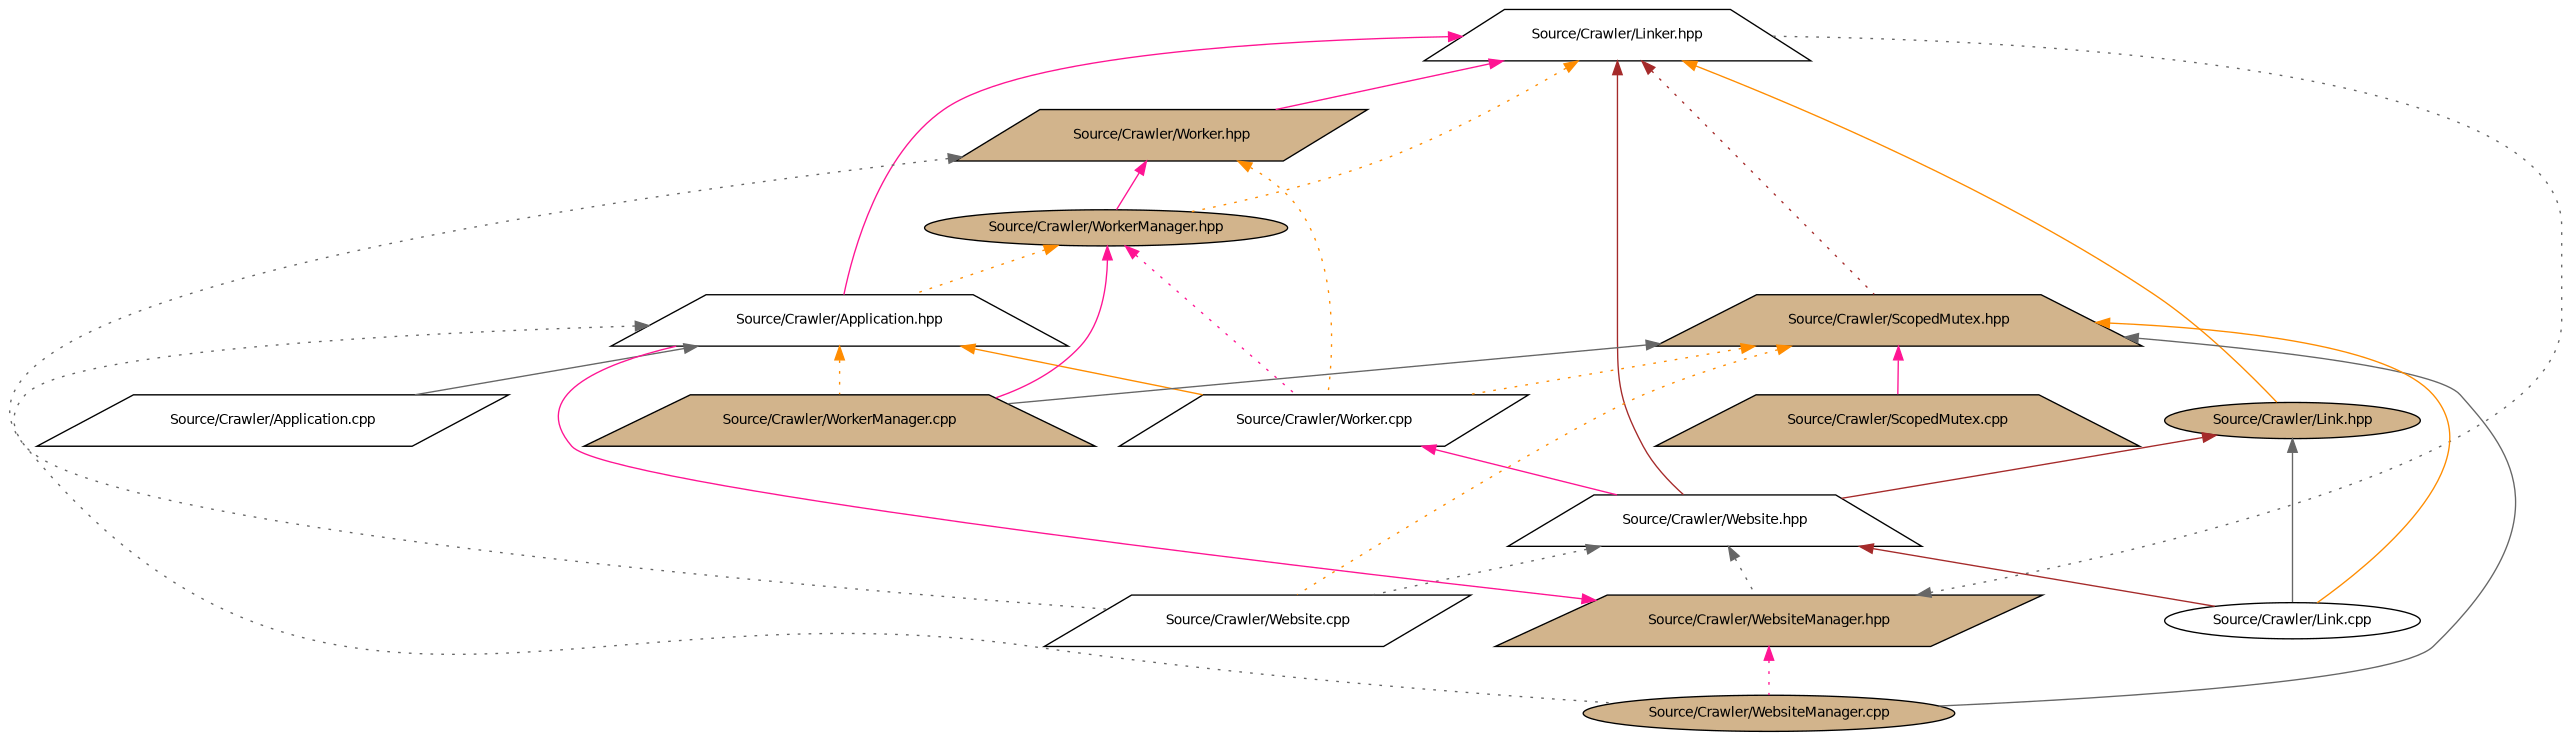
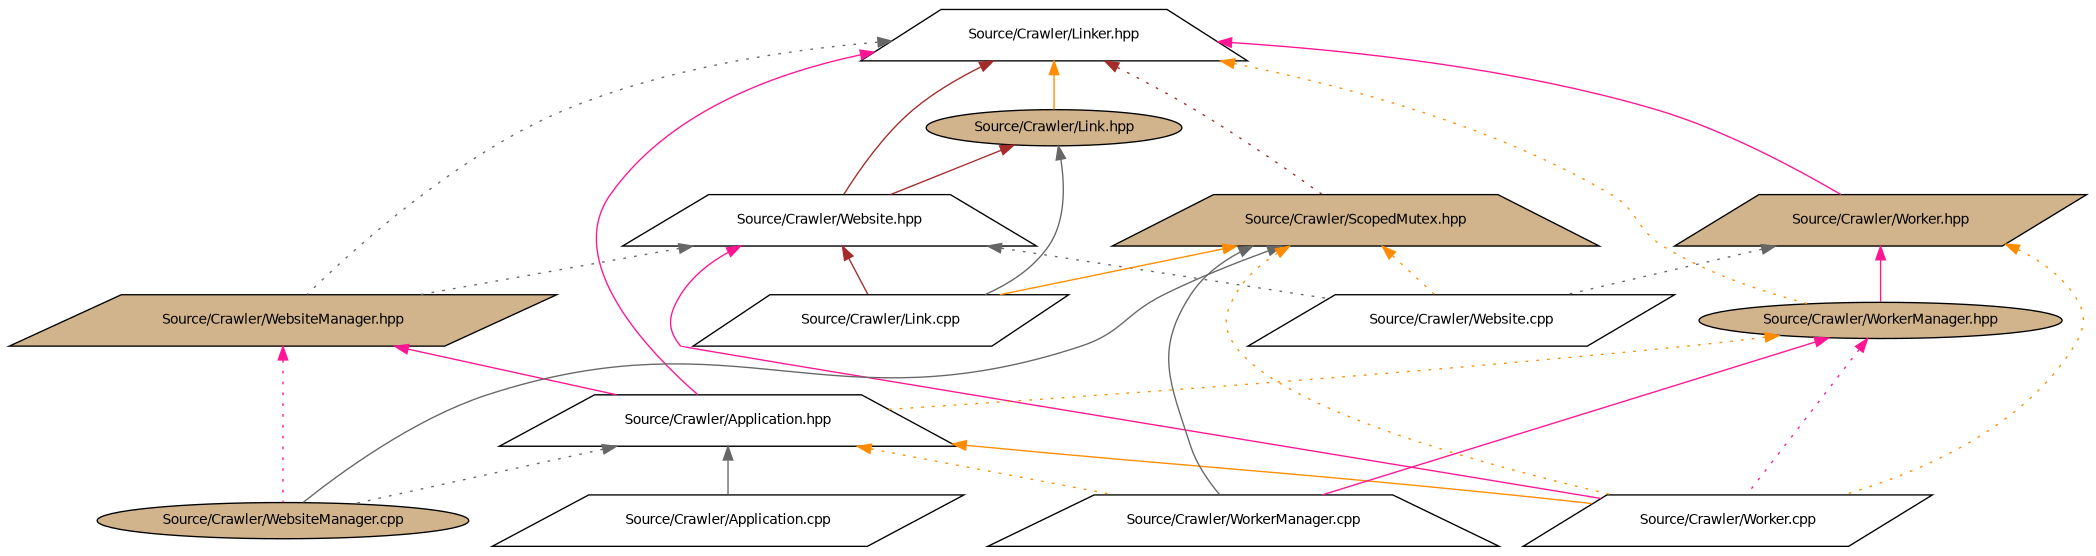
(2554, 208) -> (566, 109)
(840, 421) -> (1243, 521)
(1898, 421) -> none
(1526, 472) -> (1081, 413)
(2293, 621) -> (881, 320)
